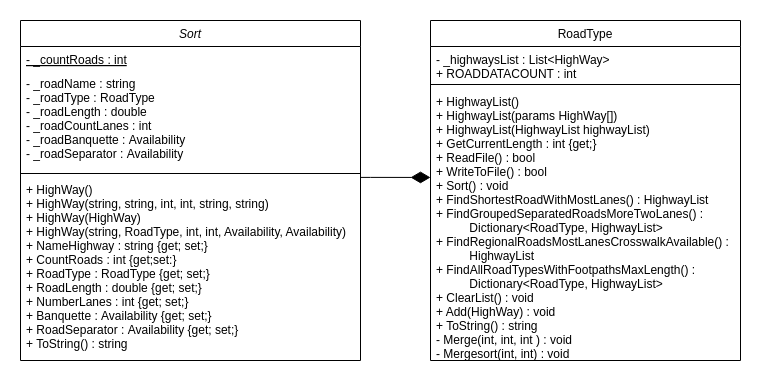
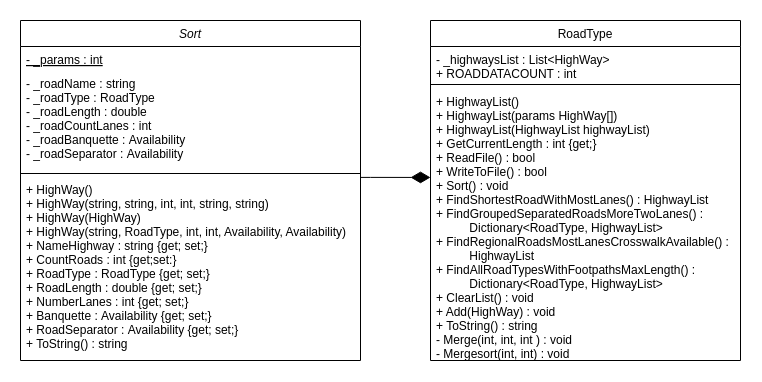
(82, 60) -> (69, 60)
